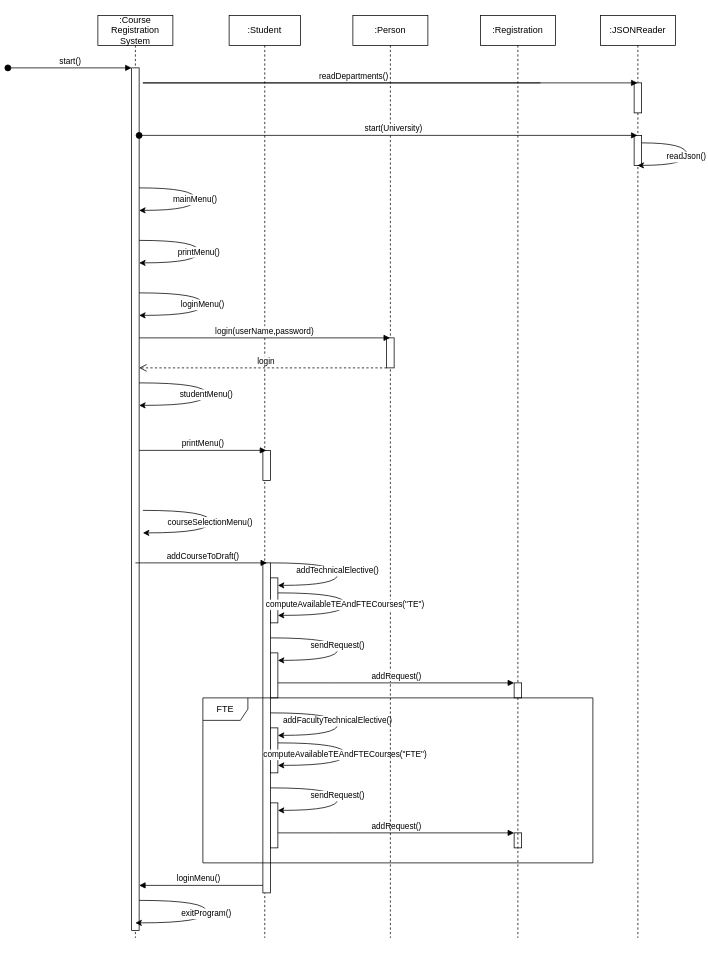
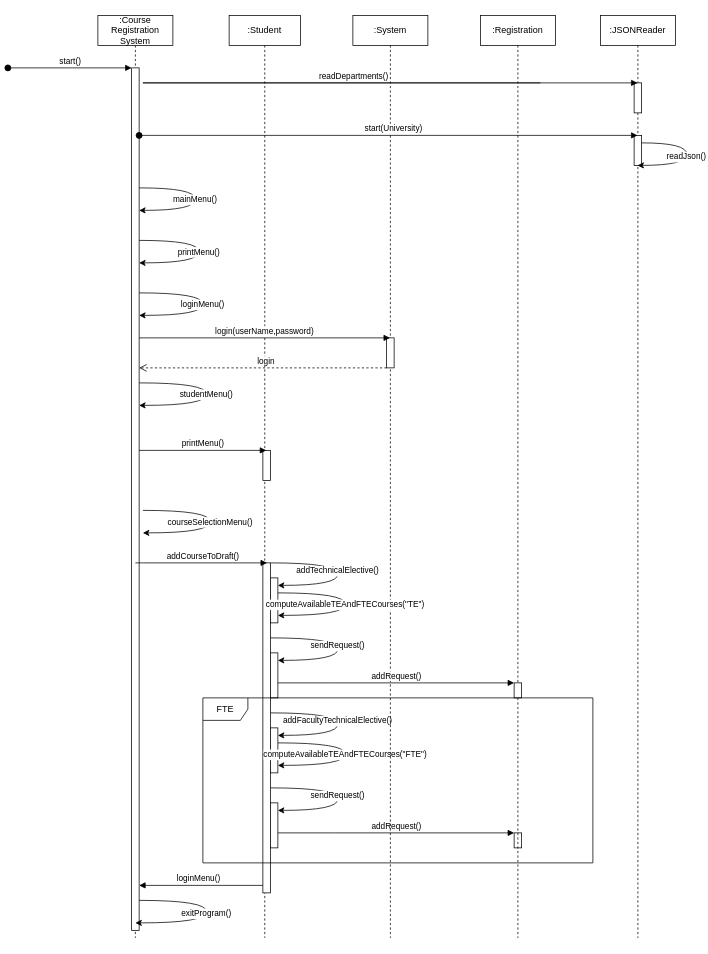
(390, 30) -> (390, 30)
